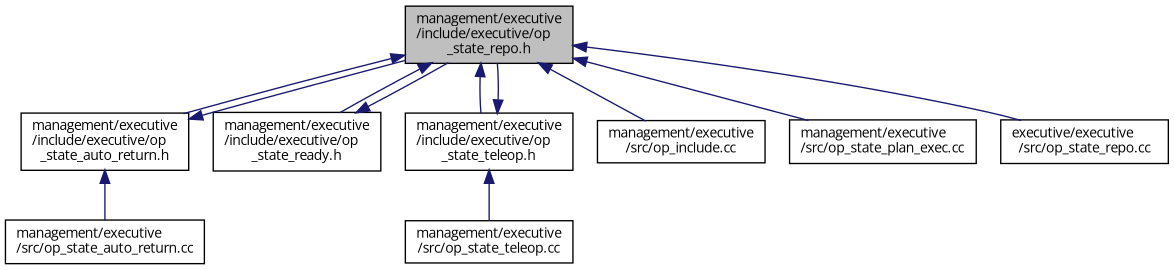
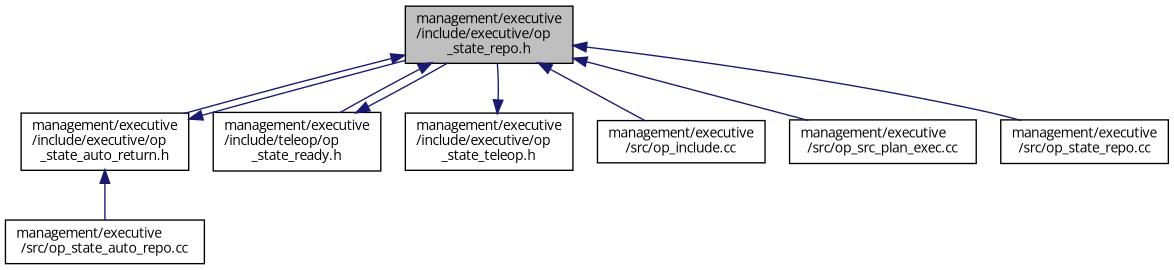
(480, 95) -> none
(297, 142) -> (297, 142)
(883, 142) -> (883, 142)
(1085, 142) -> (1085, 142)
(105, 242) -> (105, 242)
(489, 242) -> none
